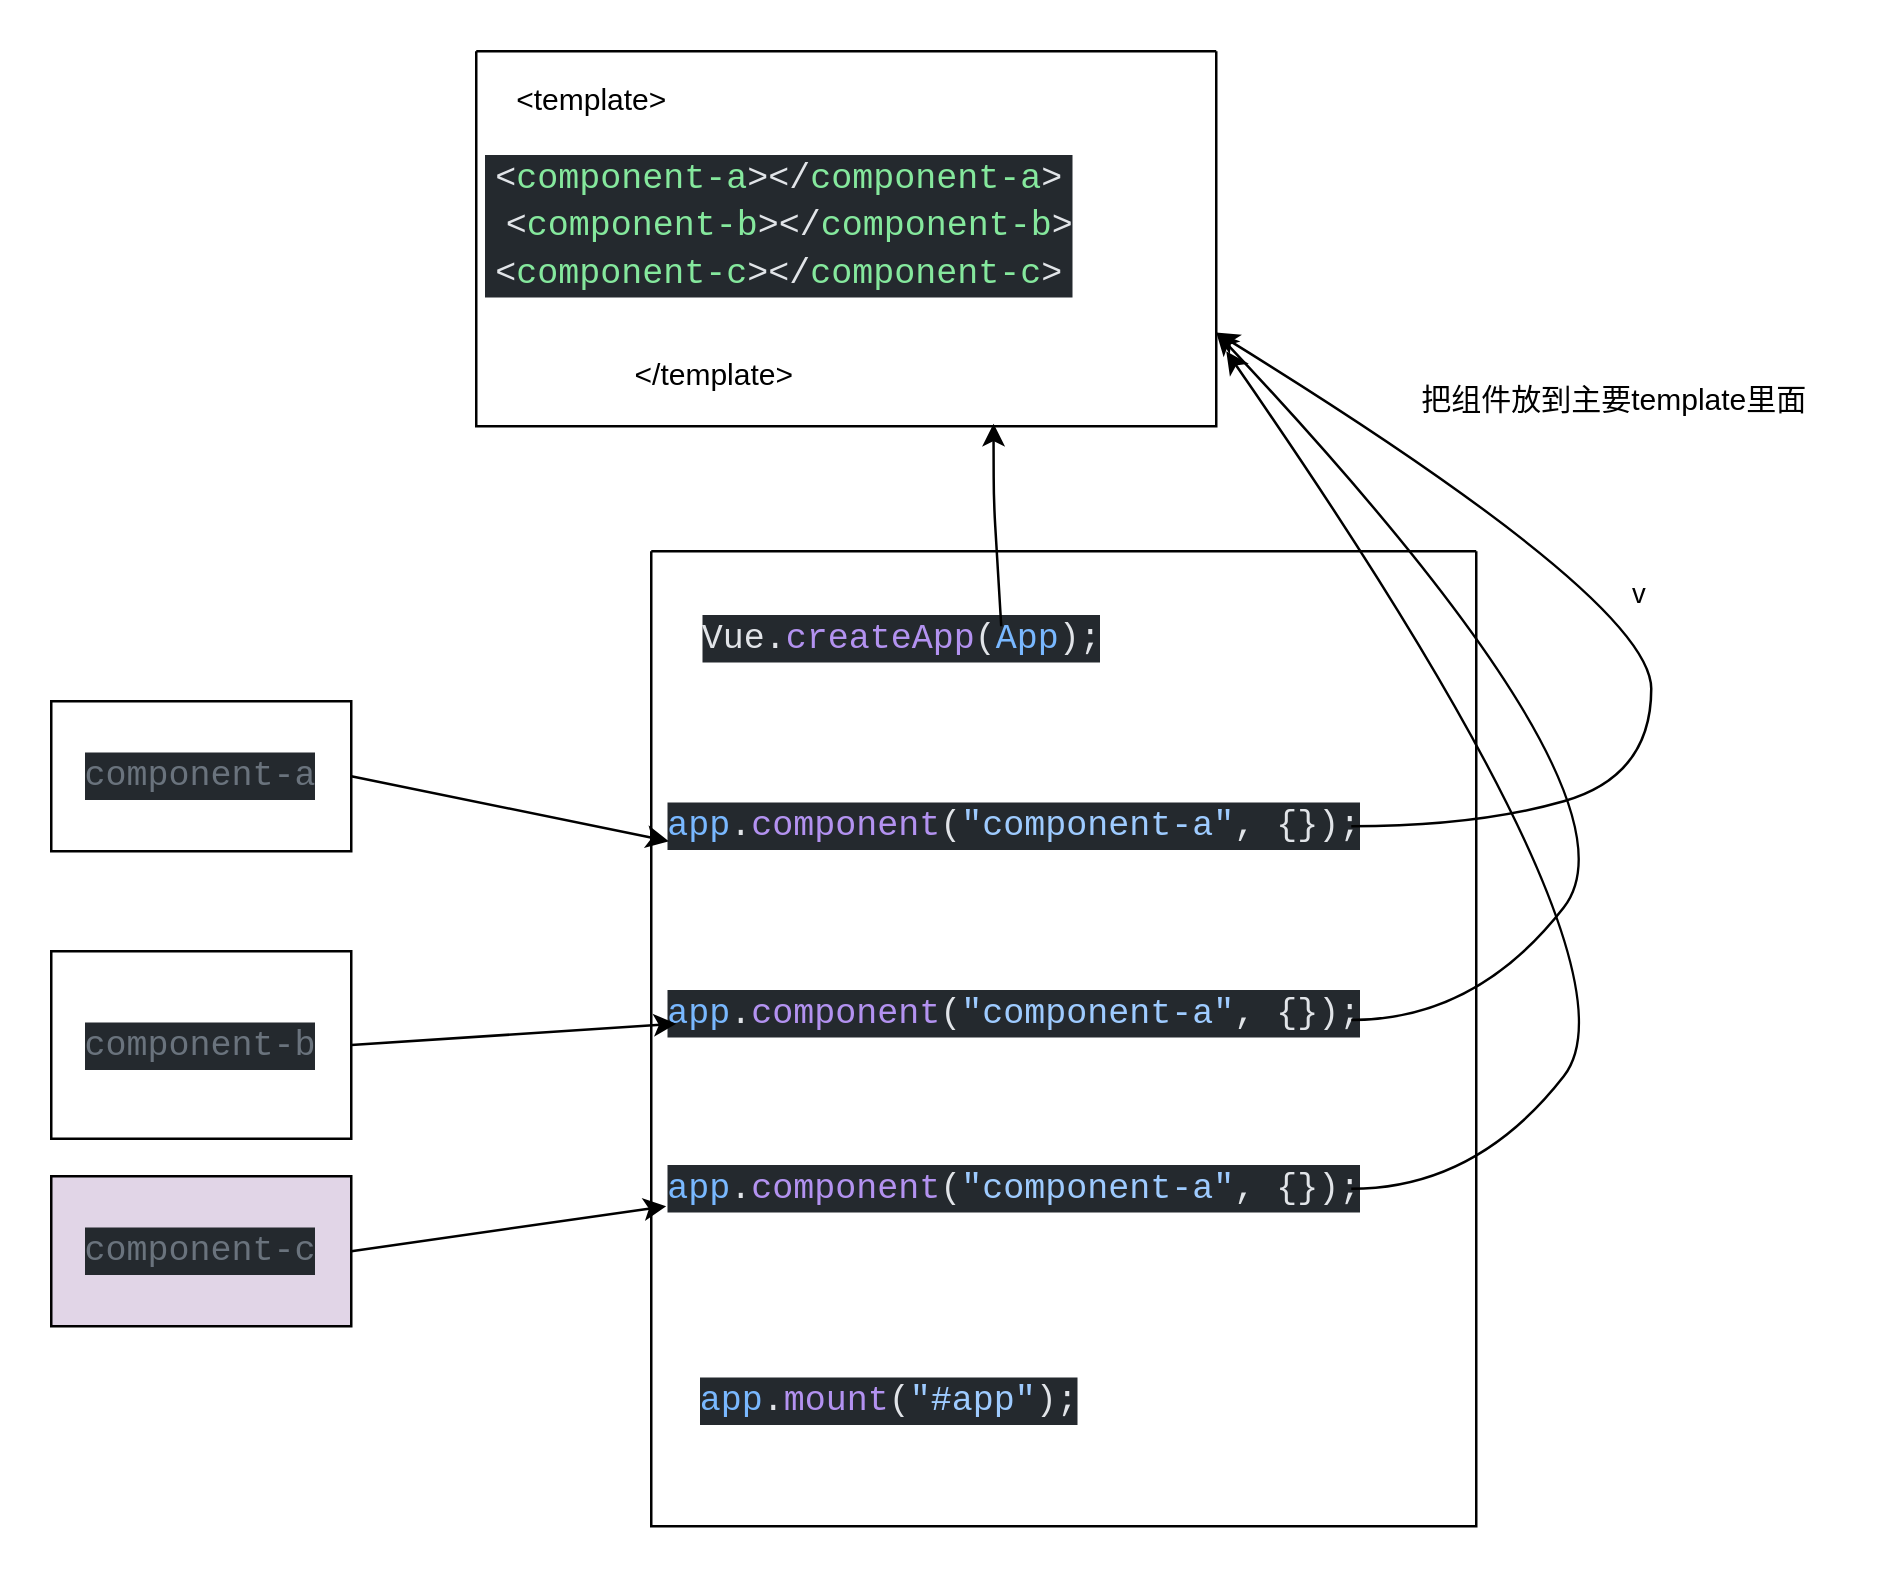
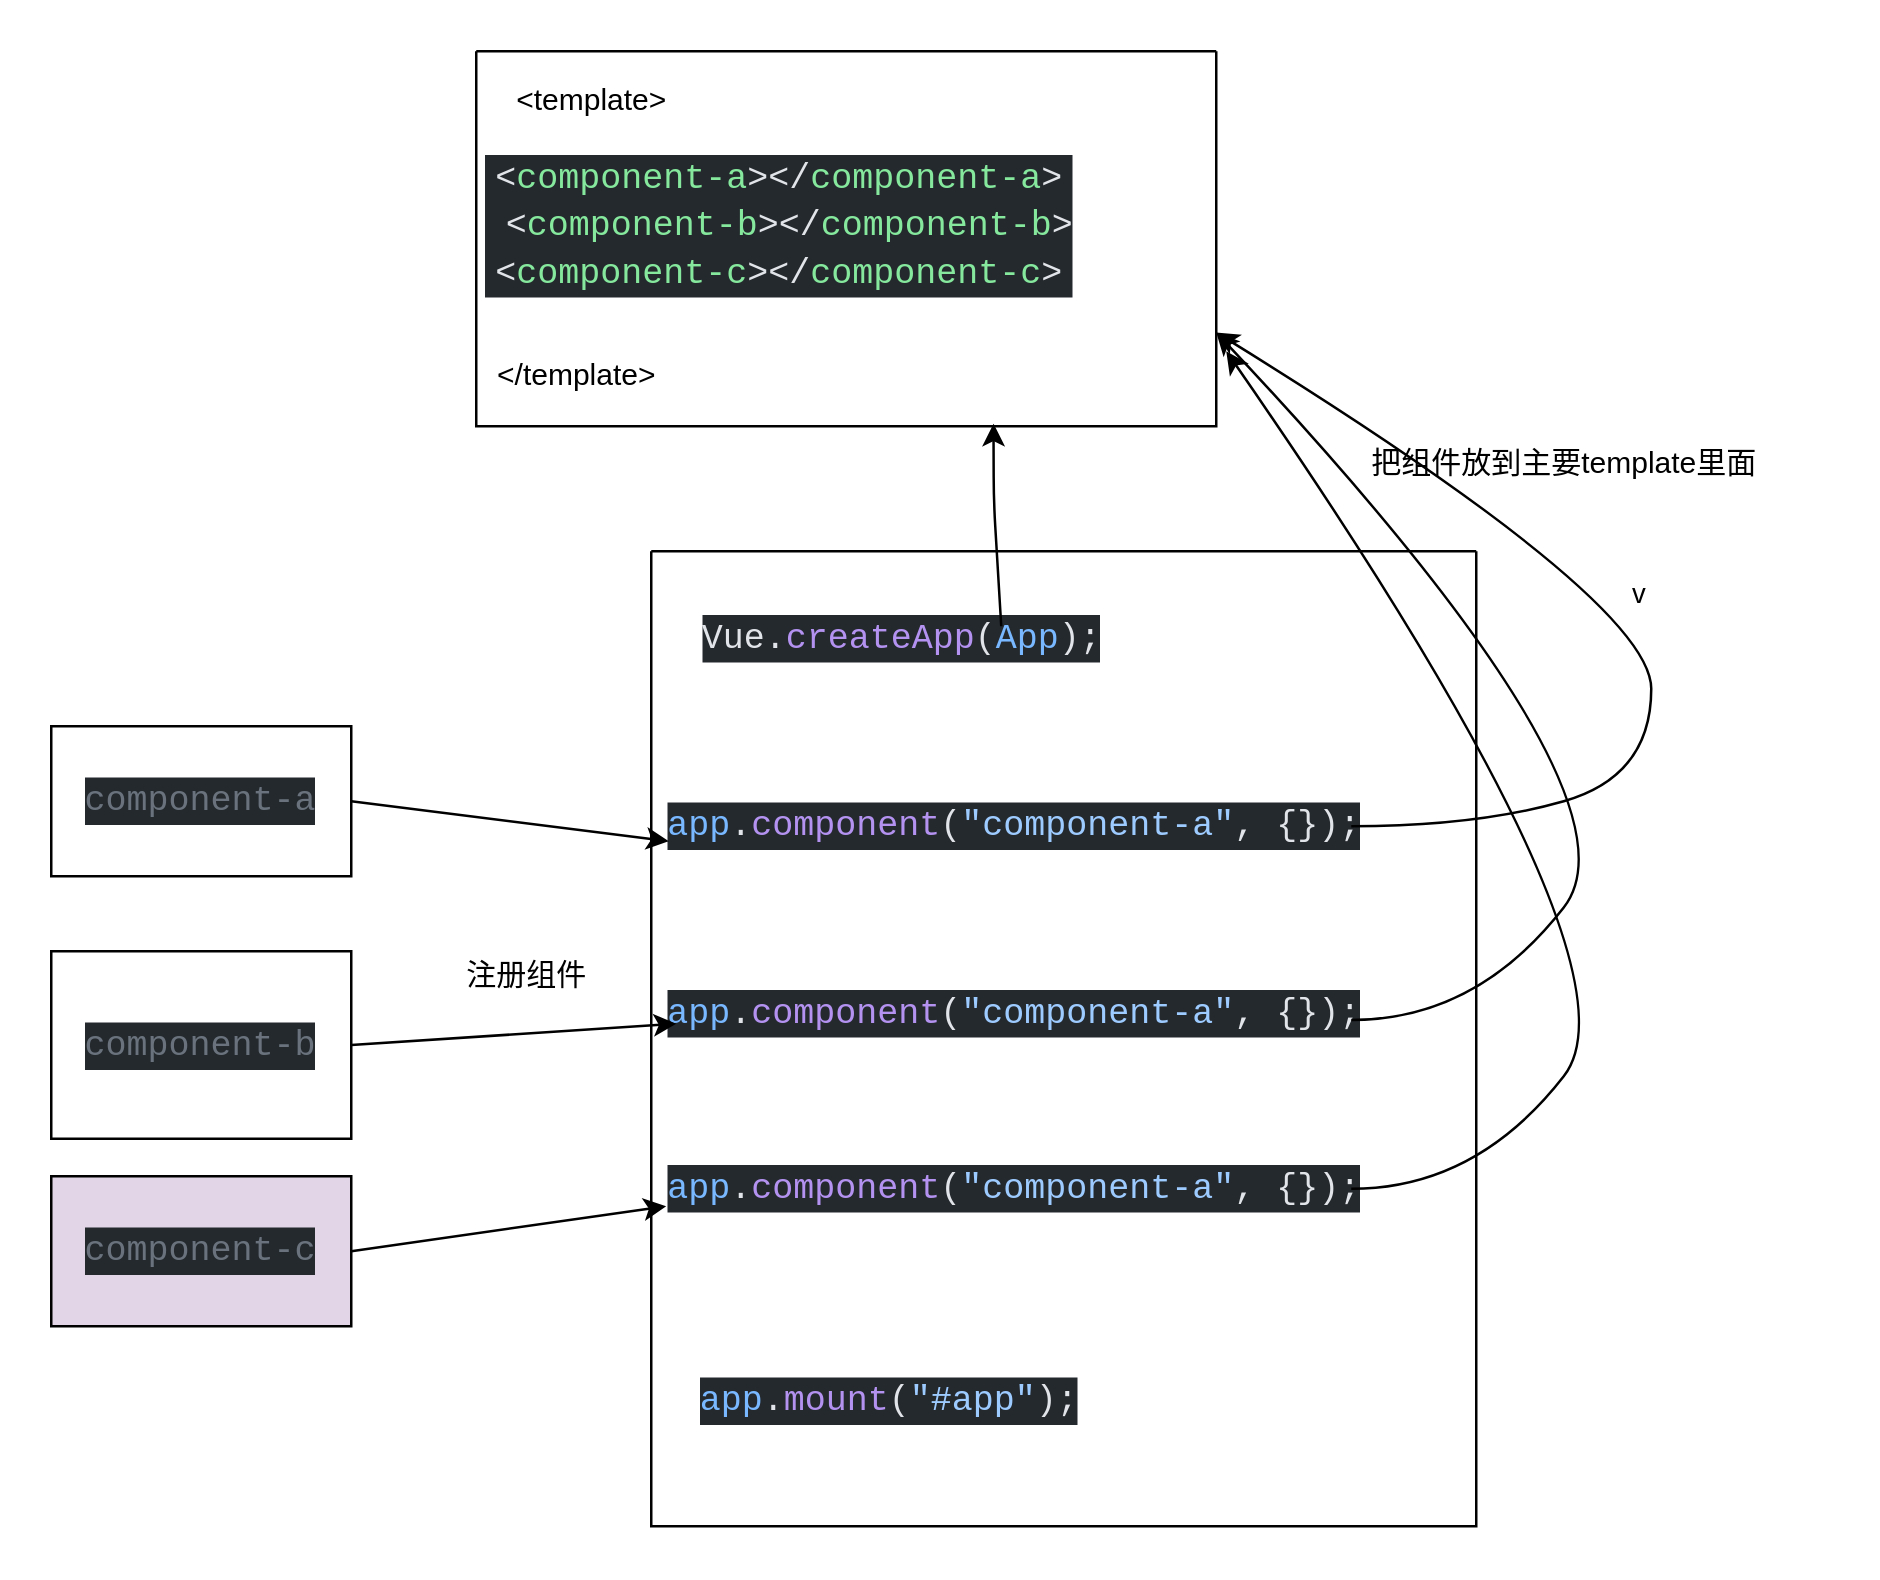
(714, 376) -> (576, 376)
(1614, 401) -> (1564, 464)
(201, 776) -> (201, 801)
none -> (526, 976)
